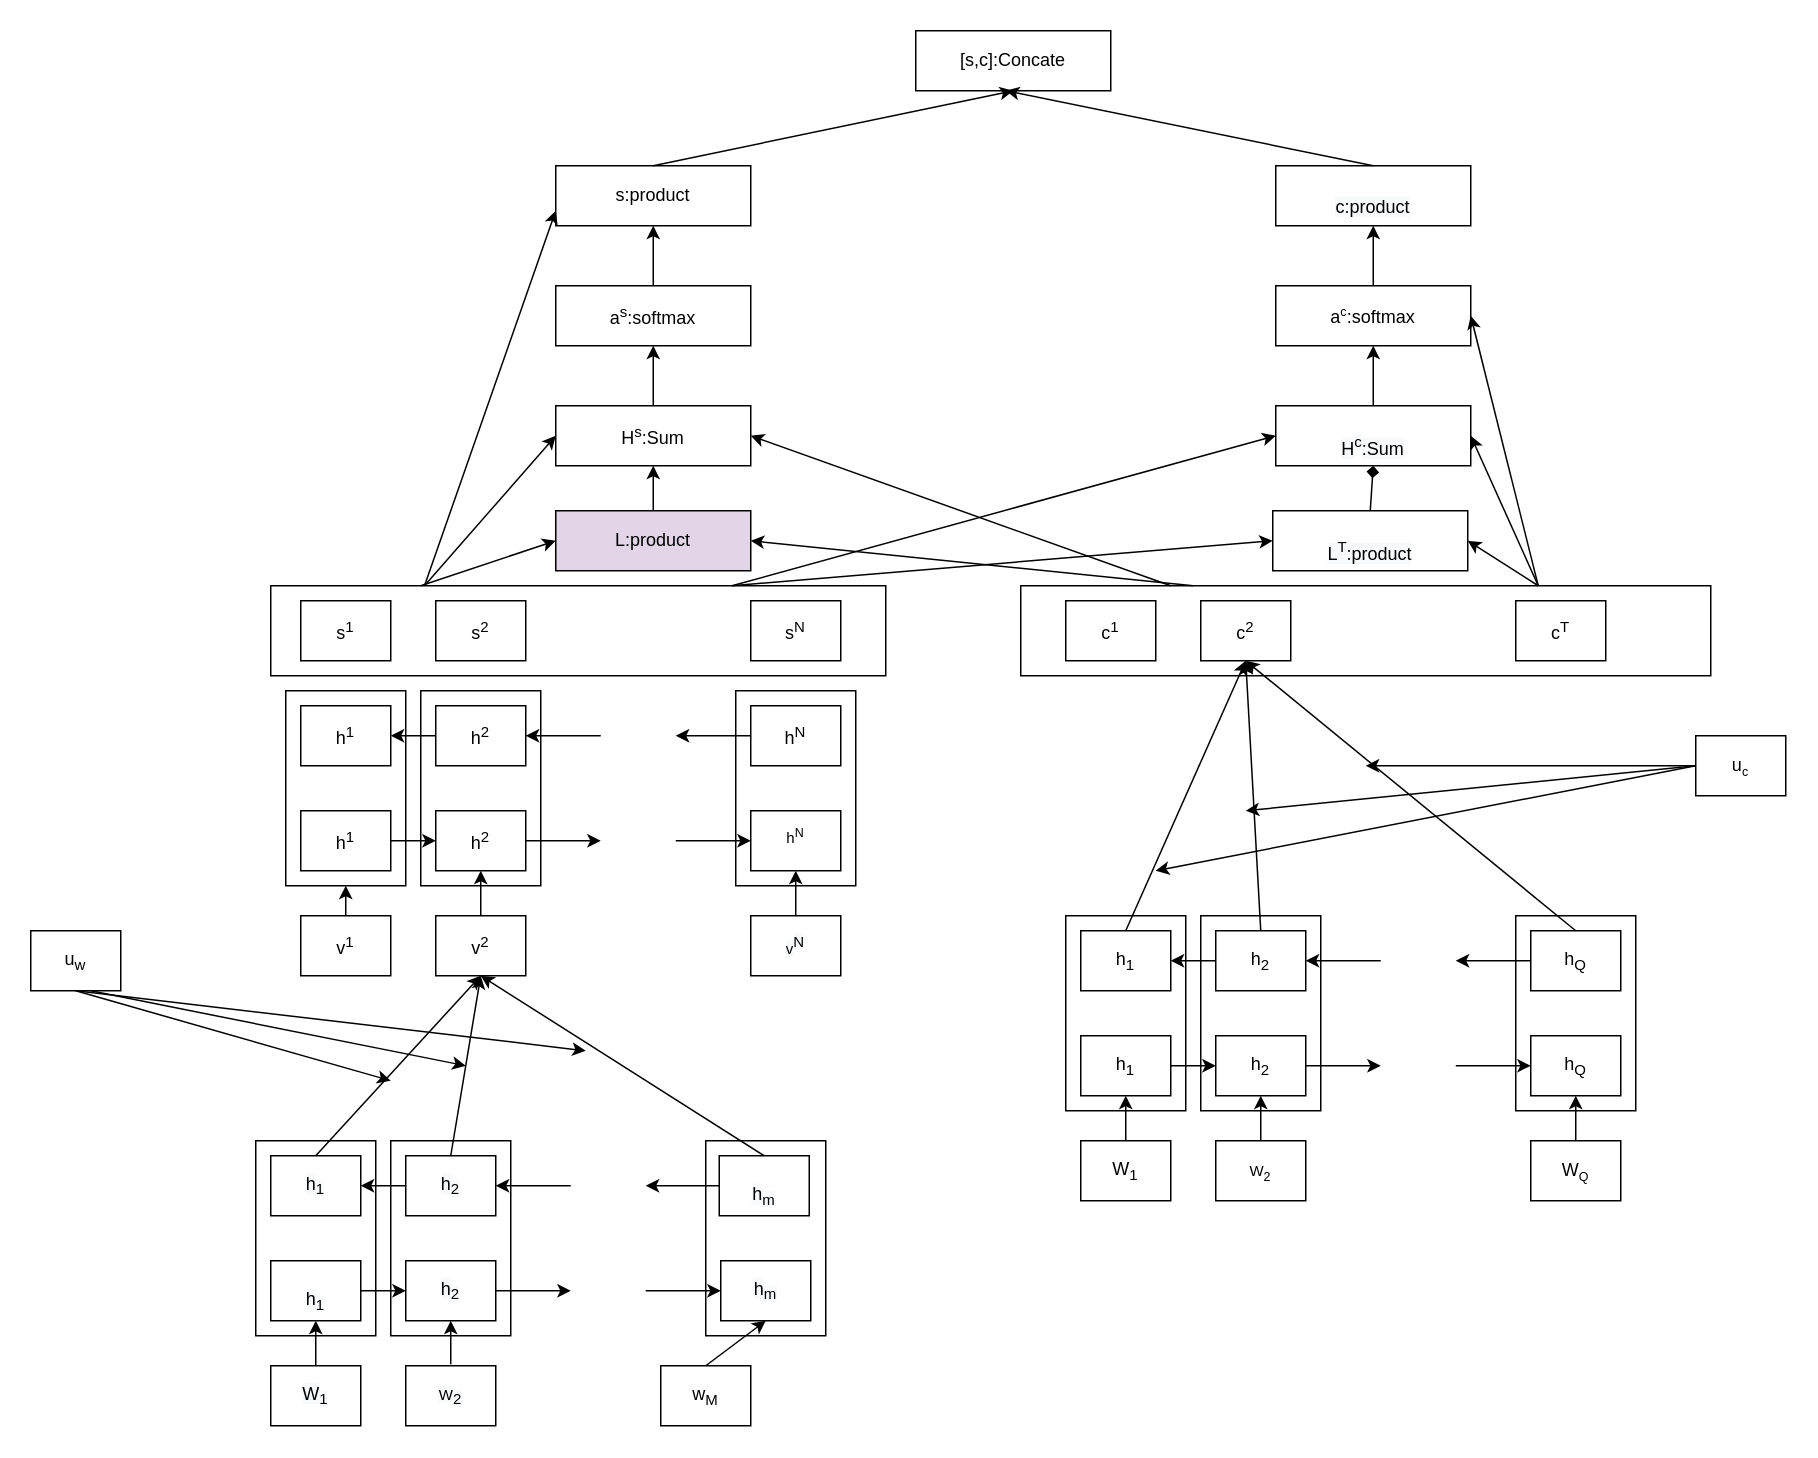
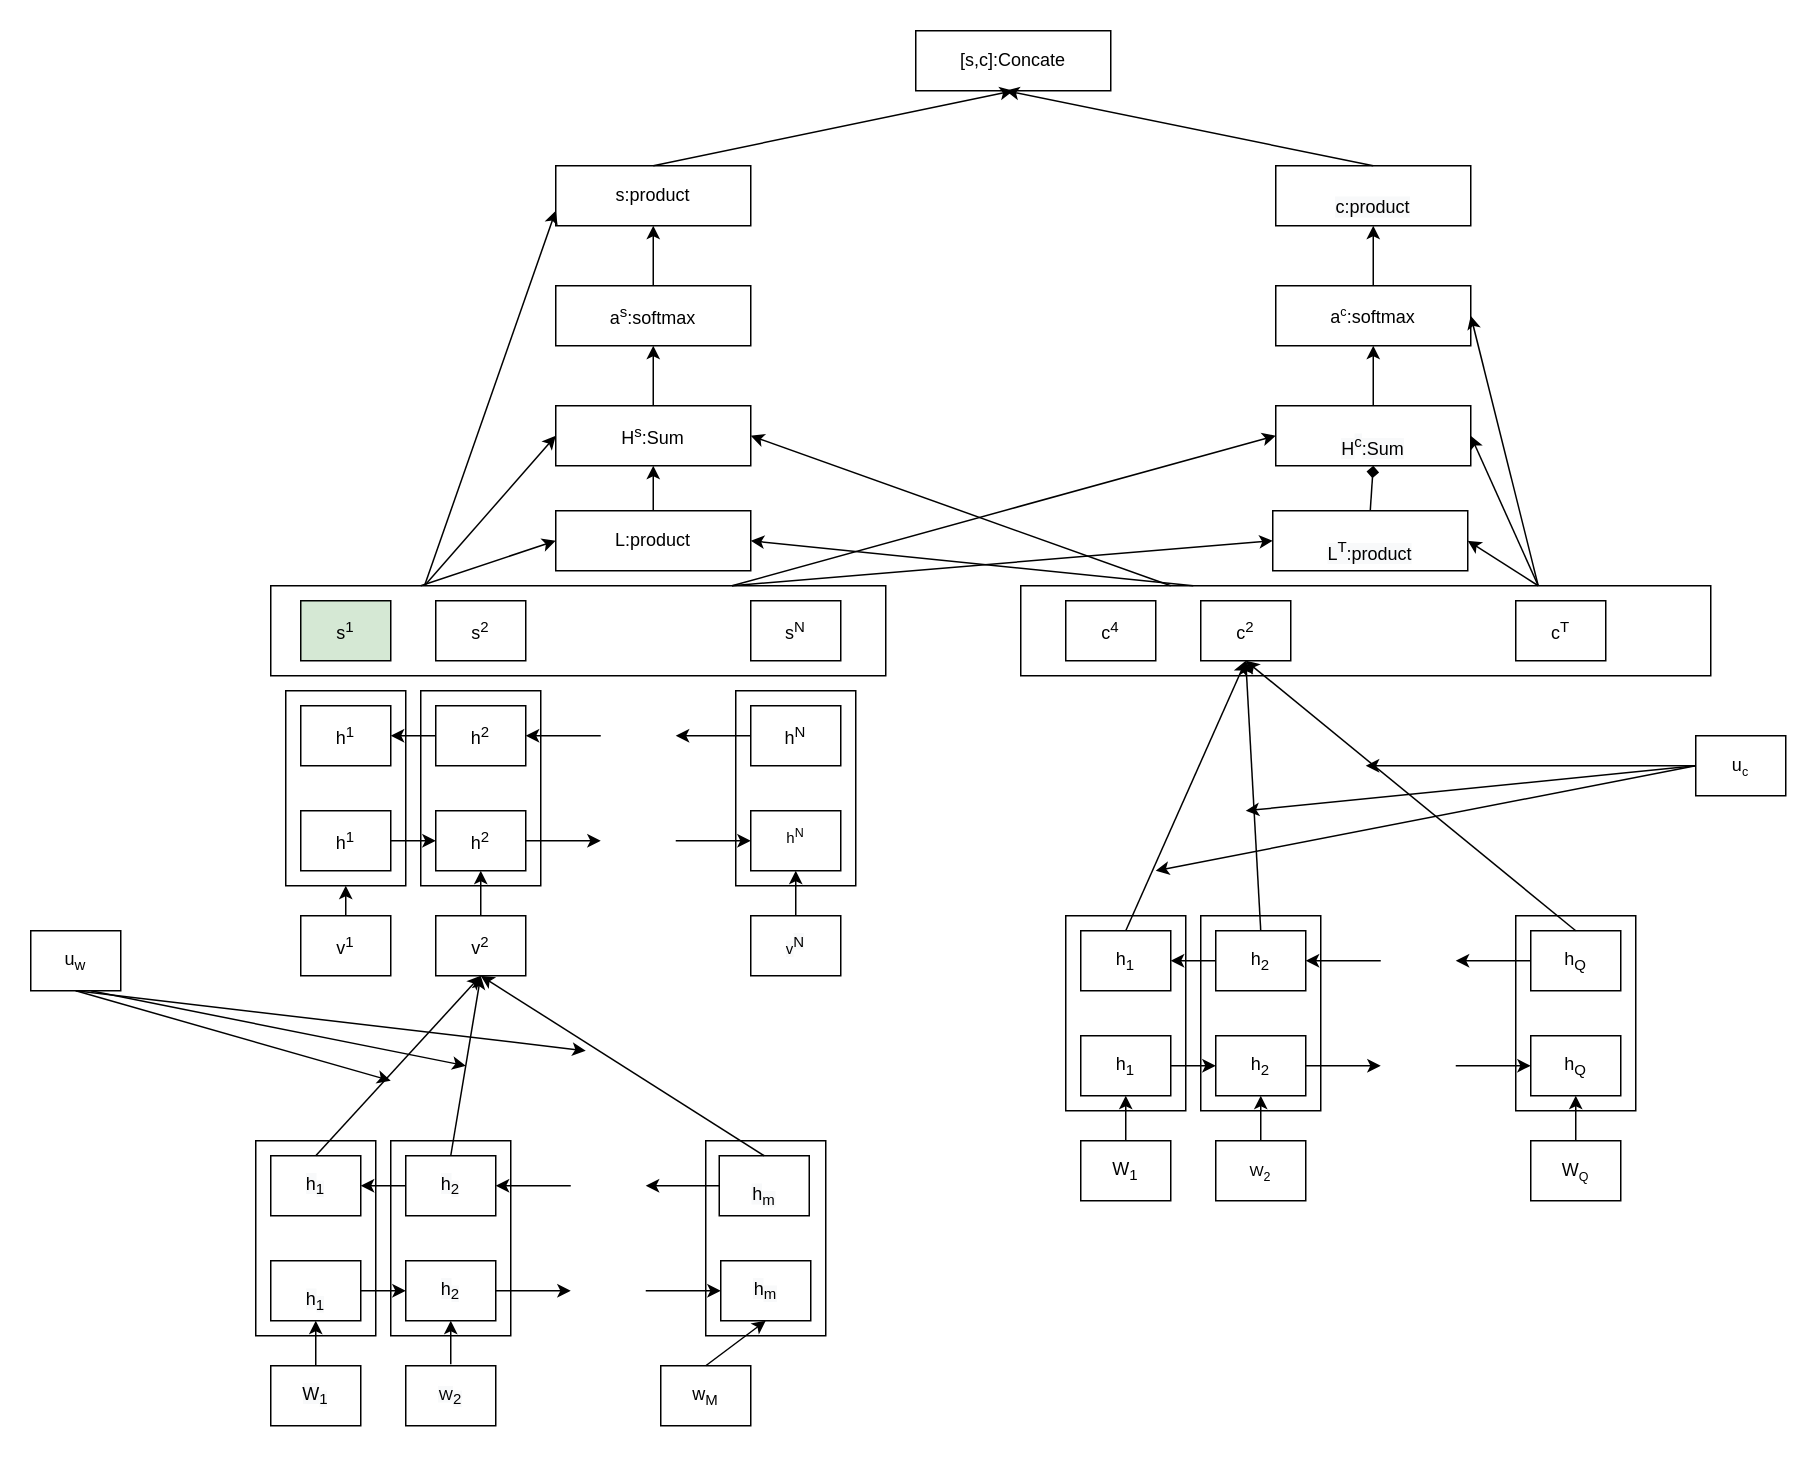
(653, 541) -> (653, 541)
(346, 631) -> (346, 631)
(1111, 631) -> (1111, 631)
